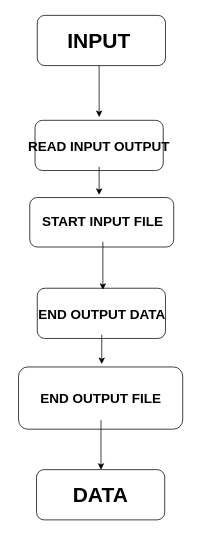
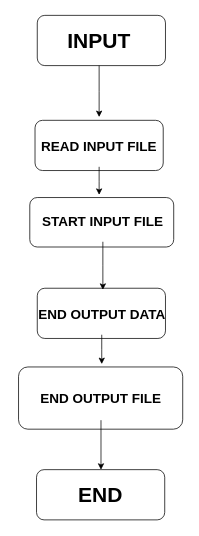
(99, 144) -> (99, 144)
(101, 495) -> (101, 495)
